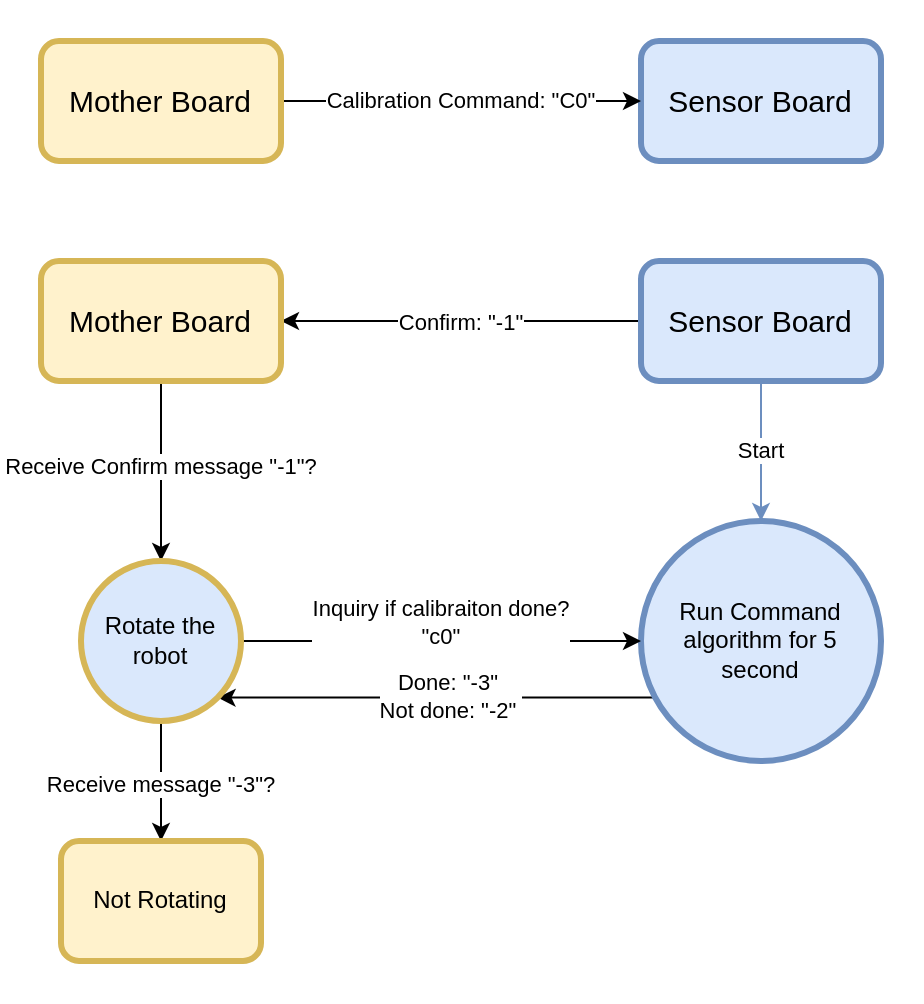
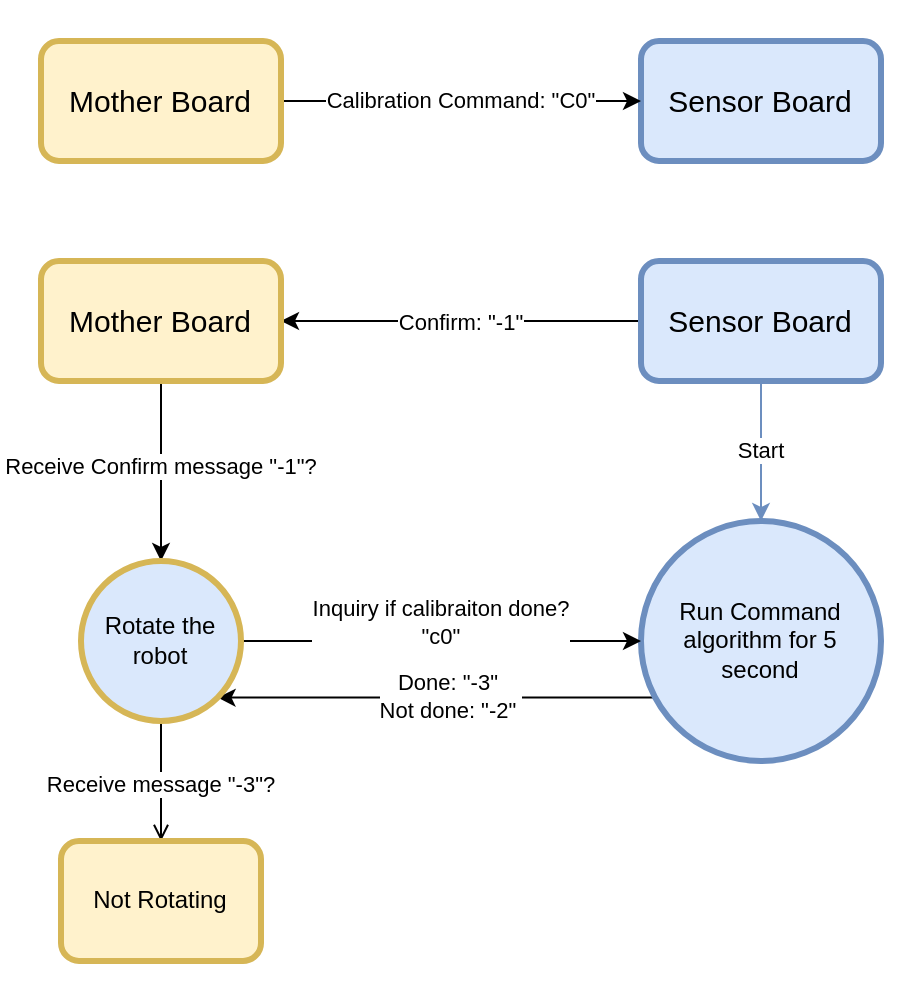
(161, 826) -> (161, 828)
